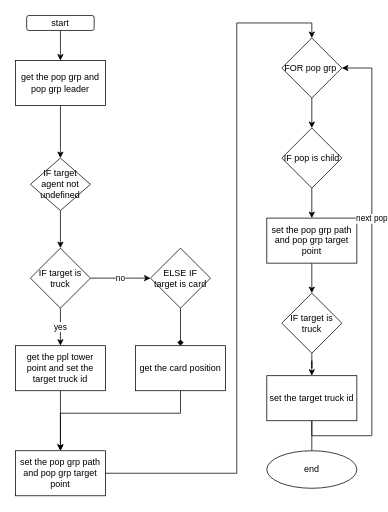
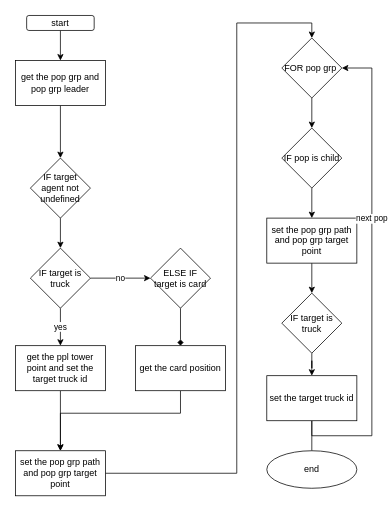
(60, 184) -> (60, 188)
